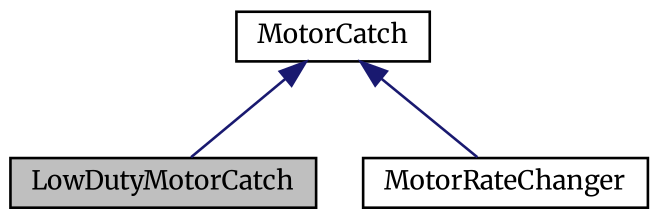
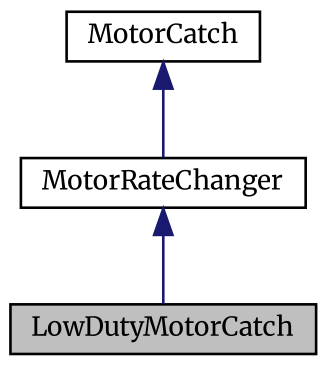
(238, 118) -> (163, 270)
